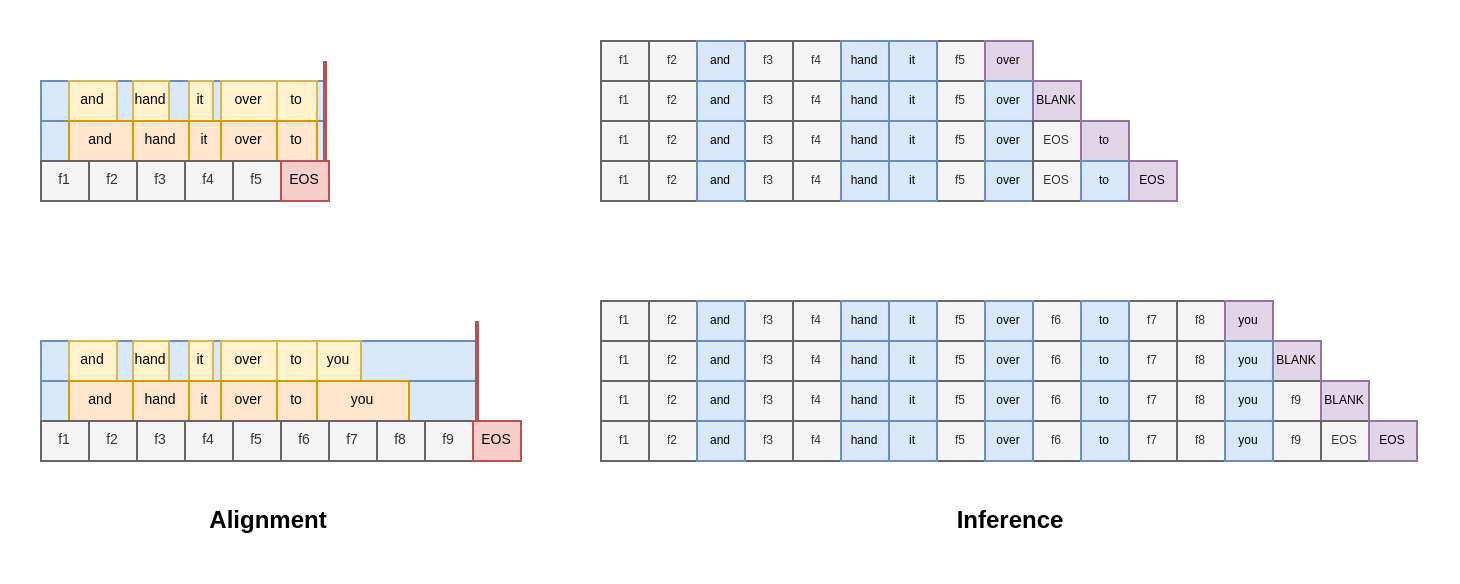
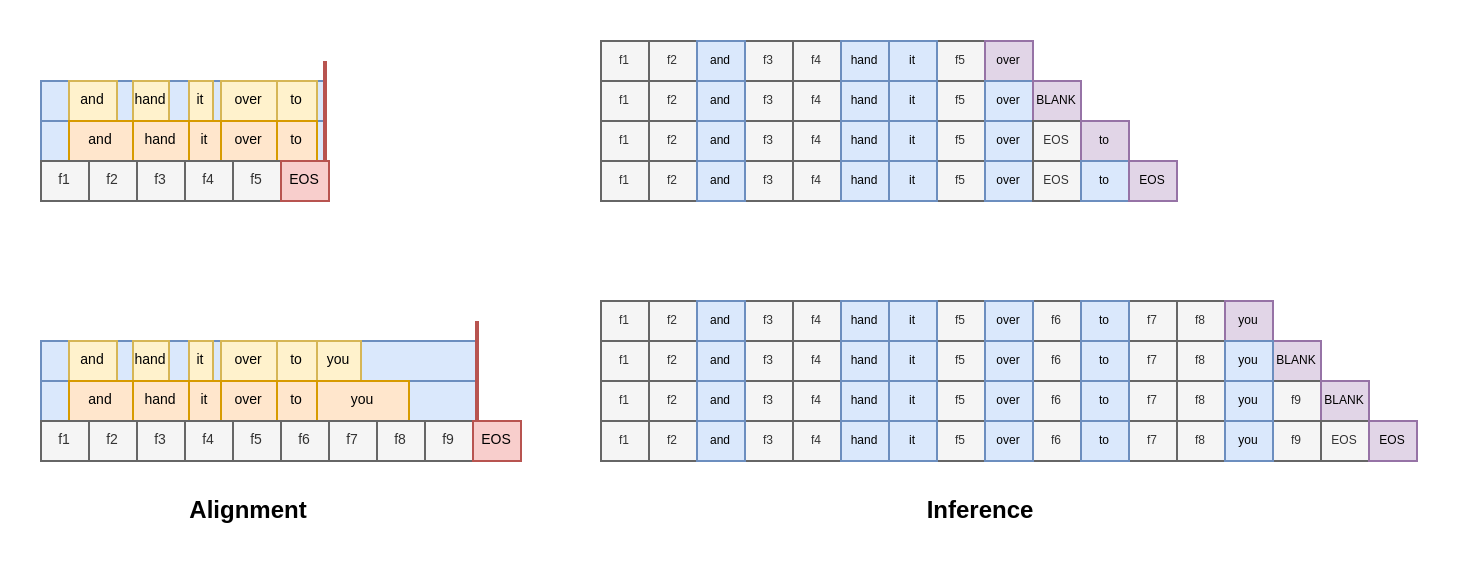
(269, 521) -> (249, 511)
(1011, 521) -> (981, 511)
